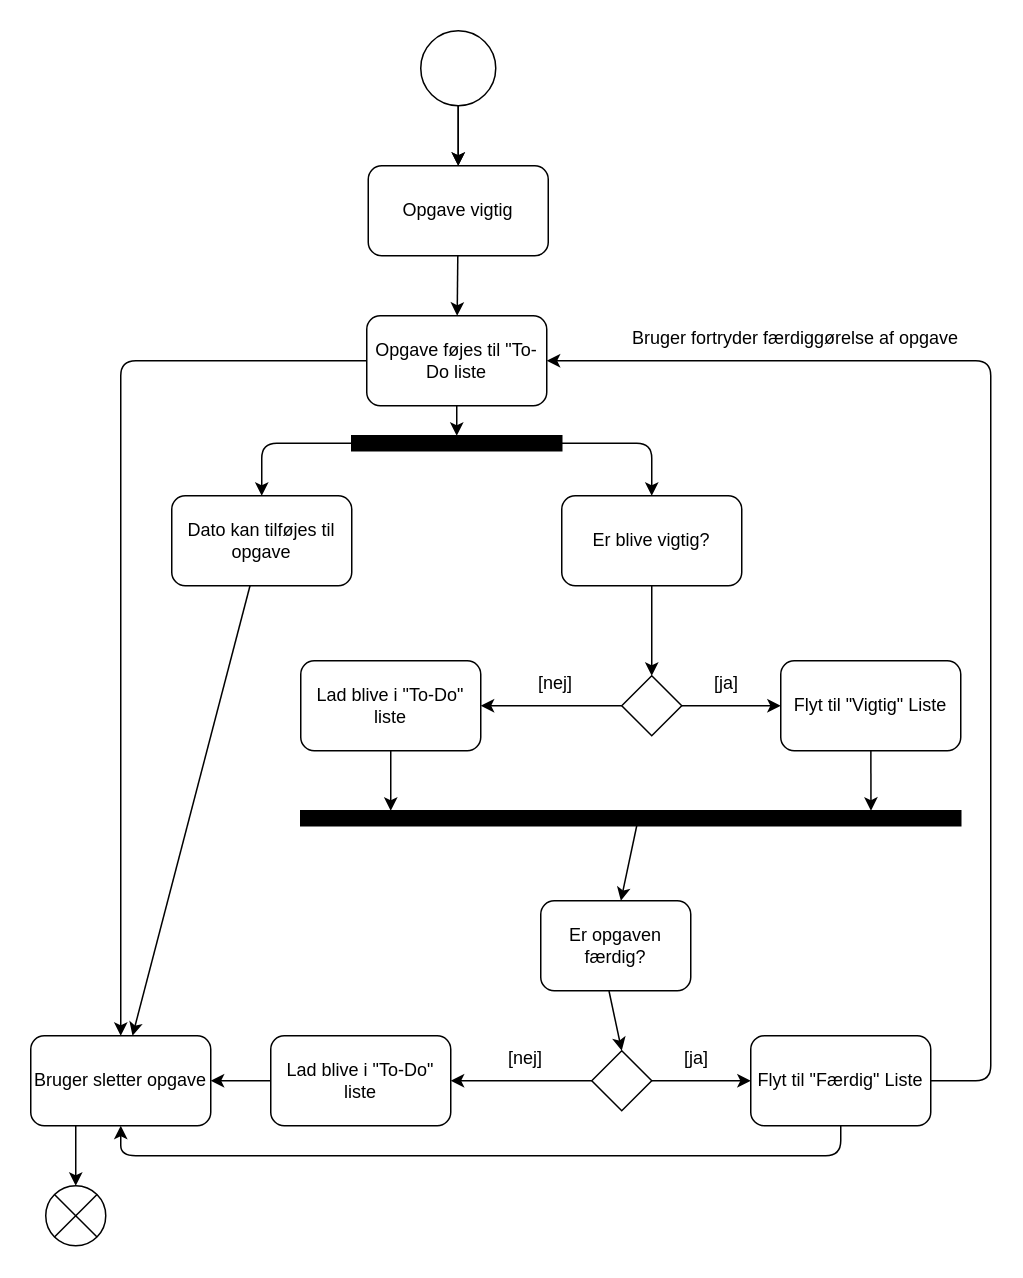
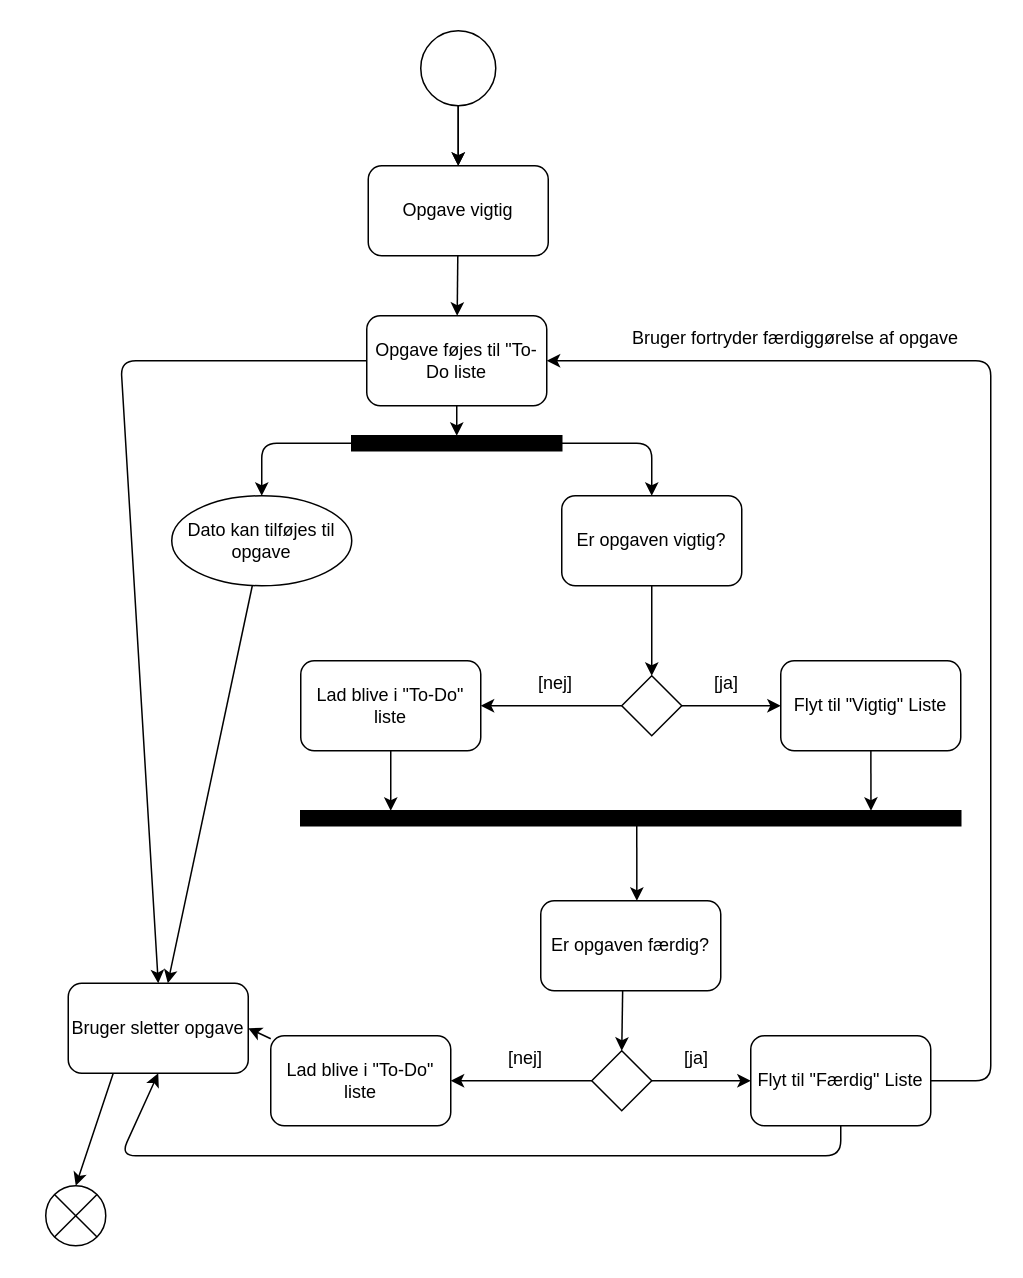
(262, 541) -> (262, 541)
(652, 541) -> (652, 541)
(616, 946) -> (631, 946)
(121, 1081) -> (158, 1028)
